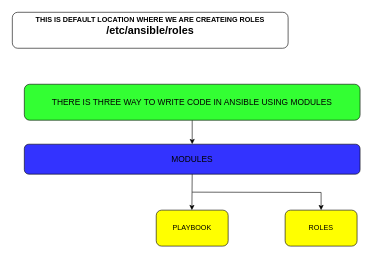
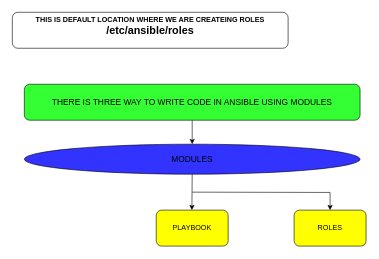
(192, 159) -> (192, 159)
(321, 228) -> (330, 228)
